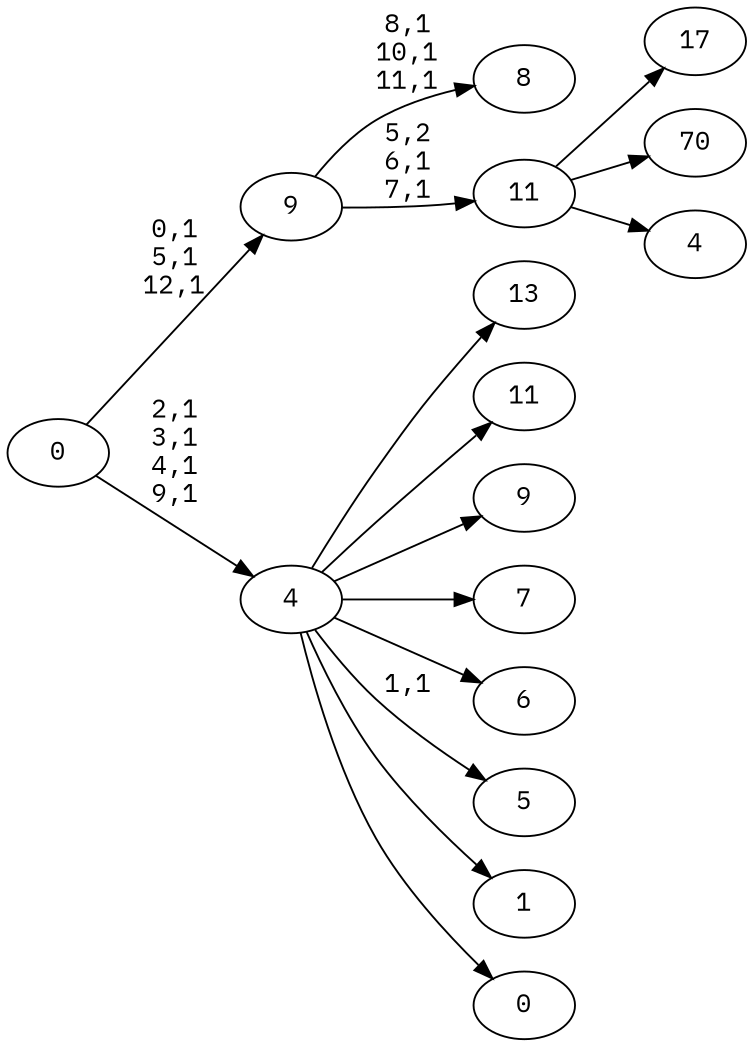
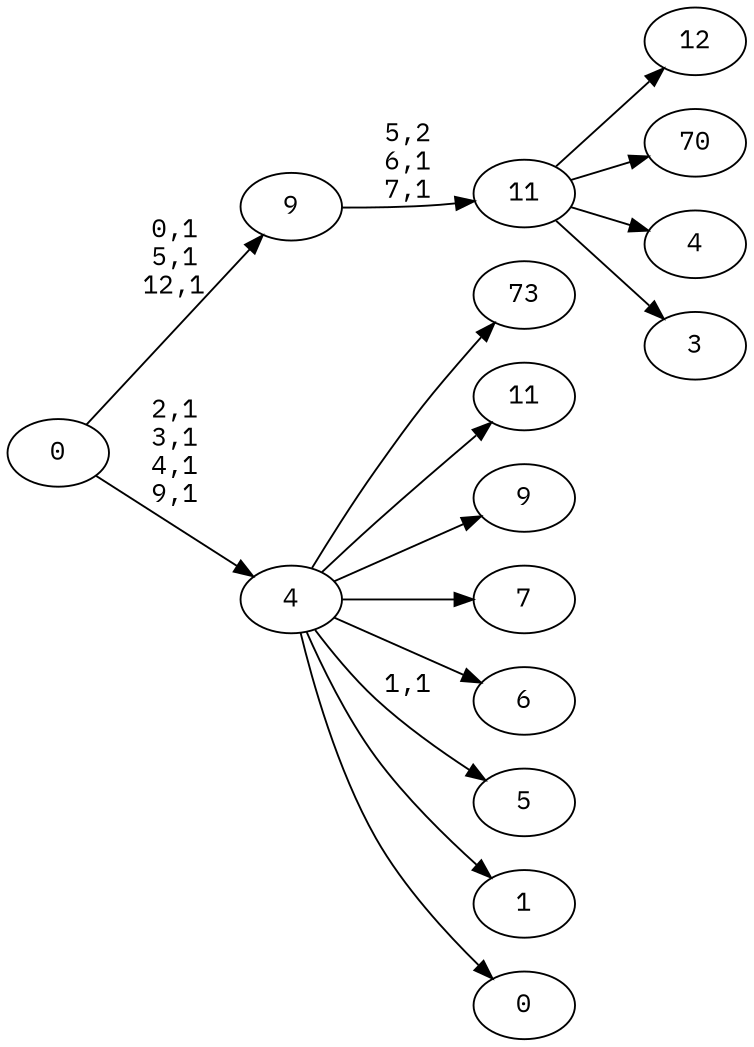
(695, 41) -> (695, 41)
(524, 79) -> none
(524, 295) -> (524, 295)
none -> (695, 346)
